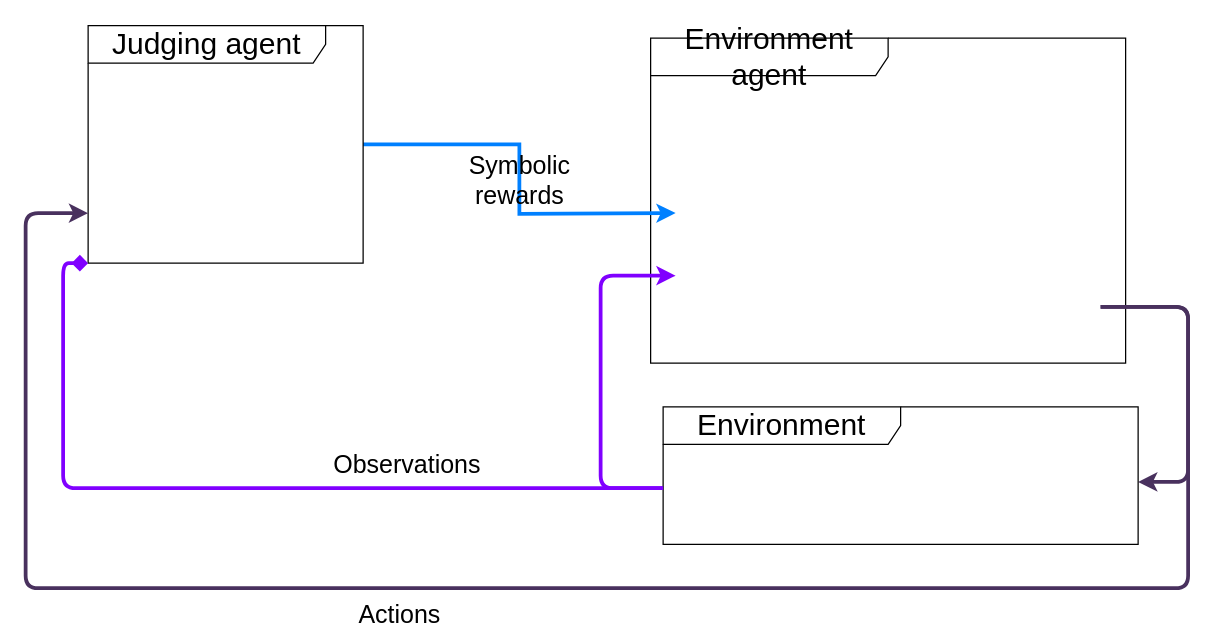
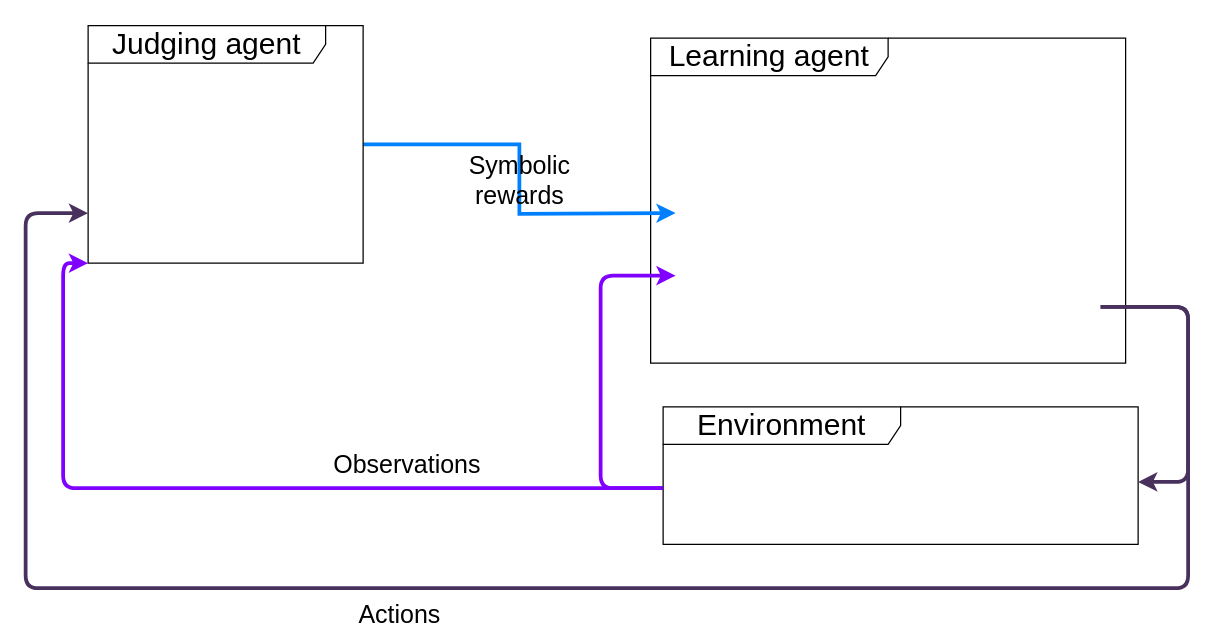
(769, 57) -> (769, 57)
(72, 263) -> (72, 263)
